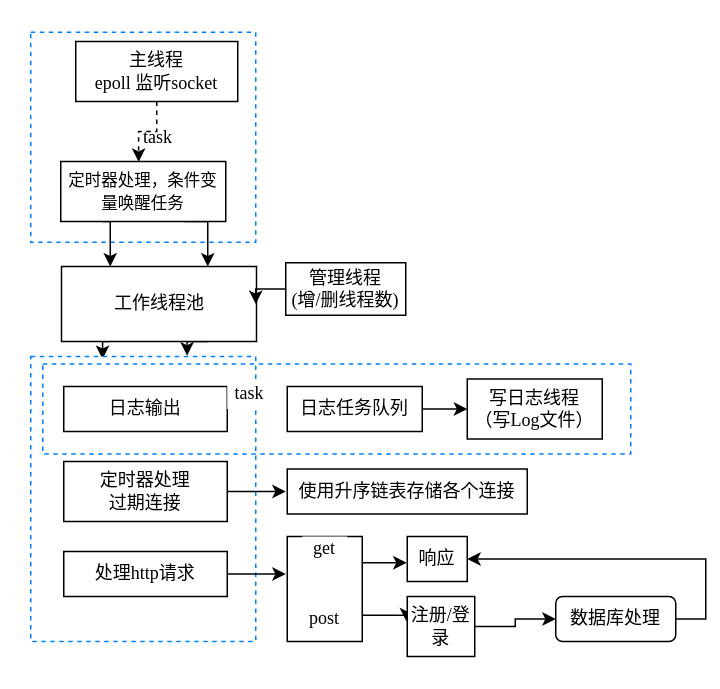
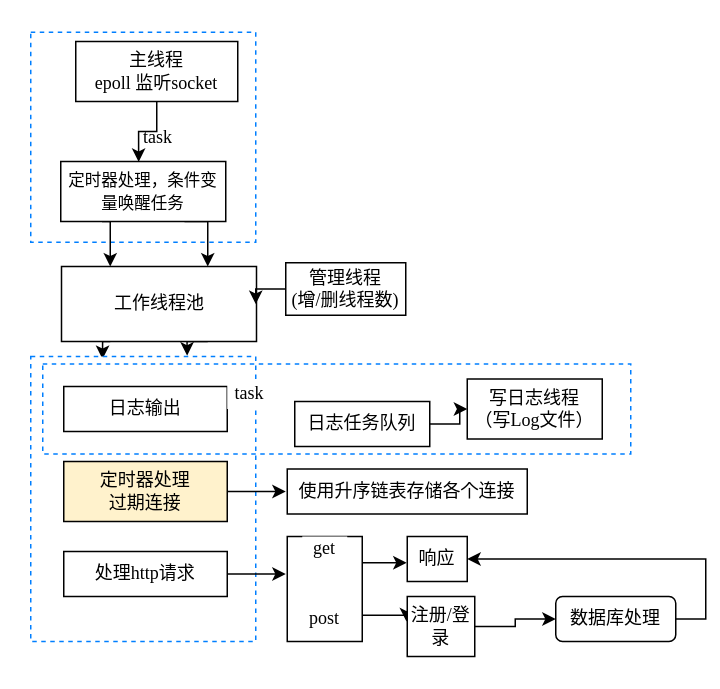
(154, 131) -> (154, 131)
(355, 409) -> (362, 424)
(146, 491) -> (146, 491)
